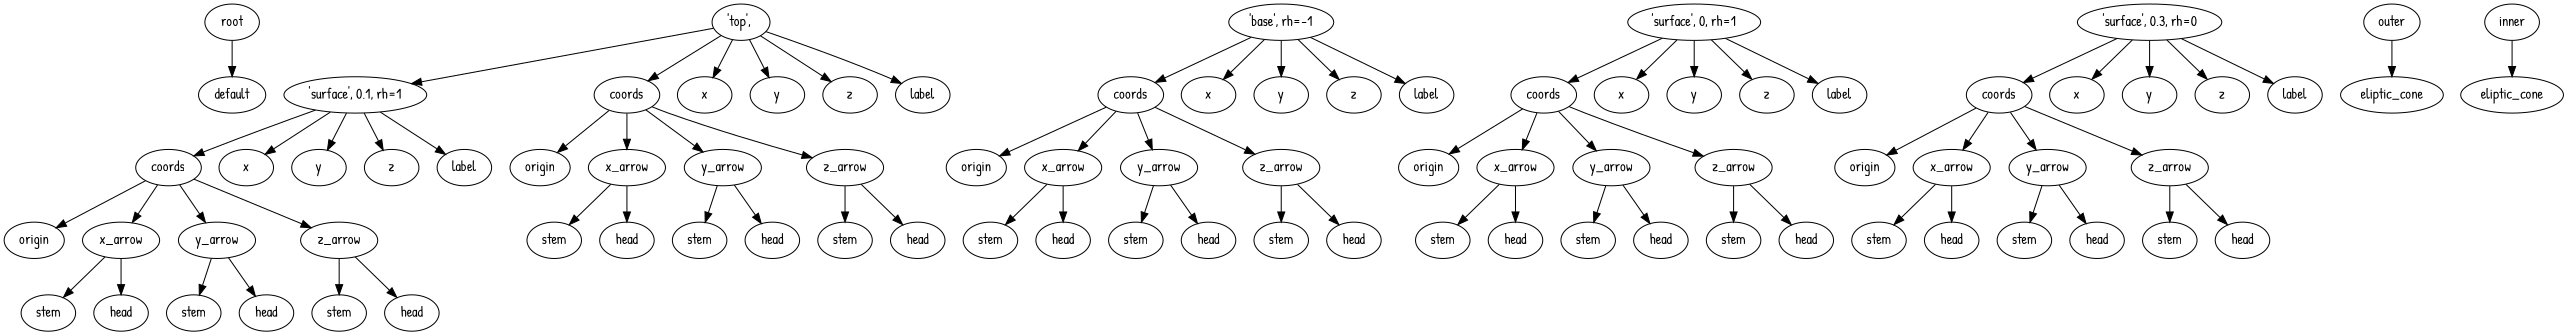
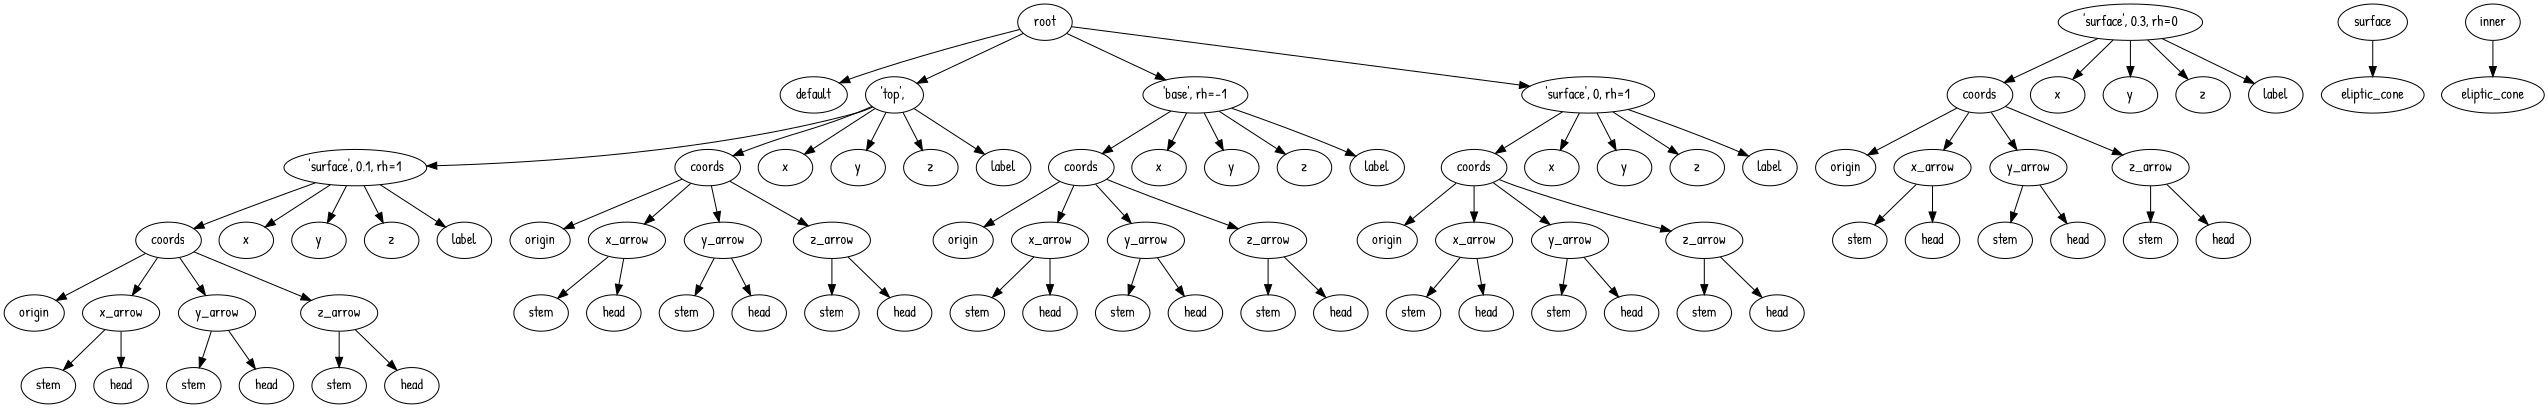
(2392, 22) -> (2373, 22)
none -> (1111, 54)
none -> (975, 56)
none -> (1295, 56)
